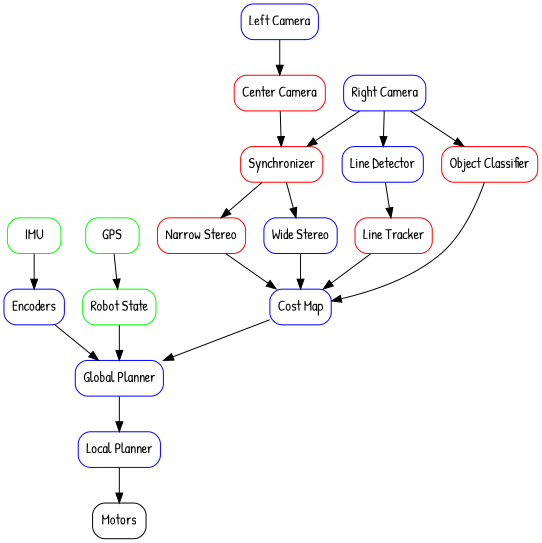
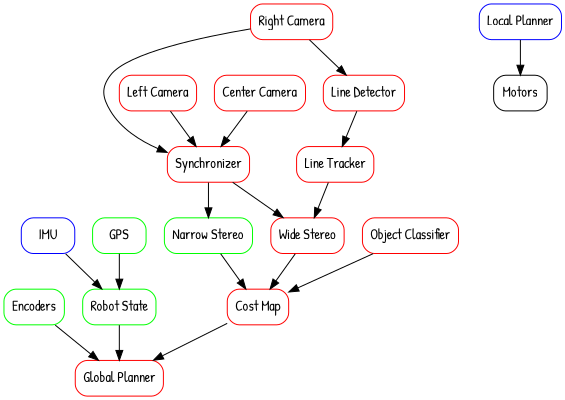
(280, 22) -> (158, 93)
(280, 53) -> (180, 125)
(385, 93) -> (292, 22)
(433, 126) -> none
(383, 164) -> (364, 93)
(34, 236) -> (48, 236)
(202, 236) -> (208, 236)
(301, 236) -> (307, 236)
(34, 266) -> (80, 268)
(351, 268) -> (323, 195)
(34, 307) -> (34, 307)
(301, 307) -> (258, 307)
(119, 378) -> (119, 378)
(119, 409) -> none
